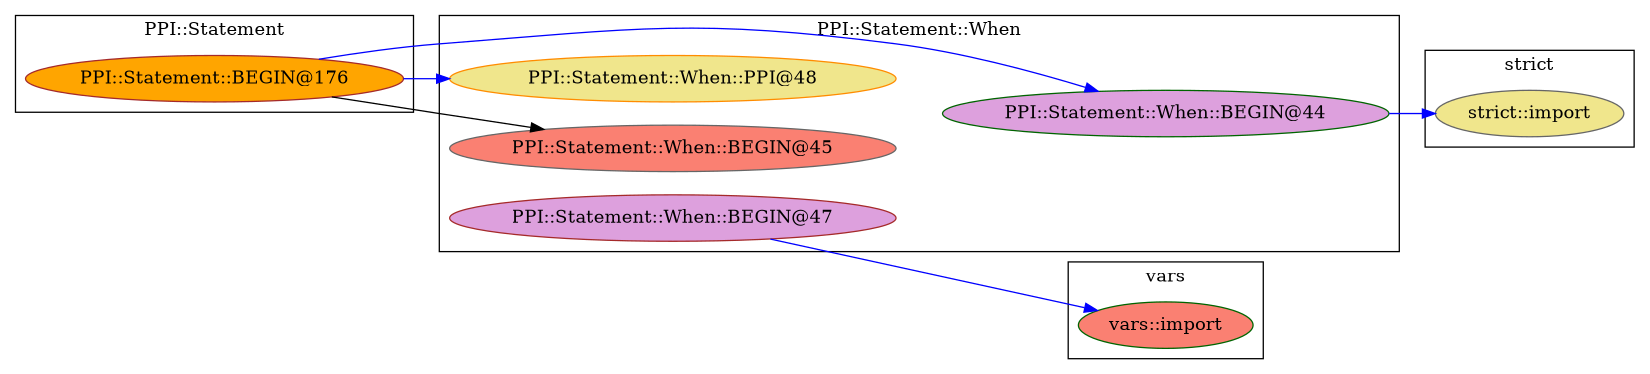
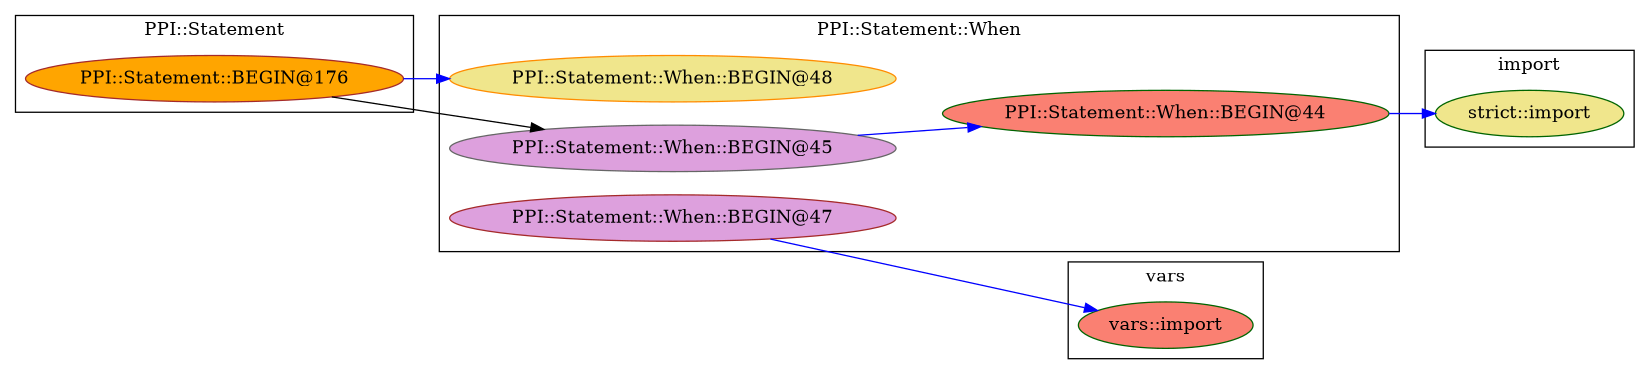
(704, 28) -> (913, 131)
(1530, 65) -> (1530, 65)
(673, 79) -> (673, 79)
(1166, 114) -> (1166, 114)
(1530, 114) -> (1530, 114)
(673, 148) -> (673, 148)
